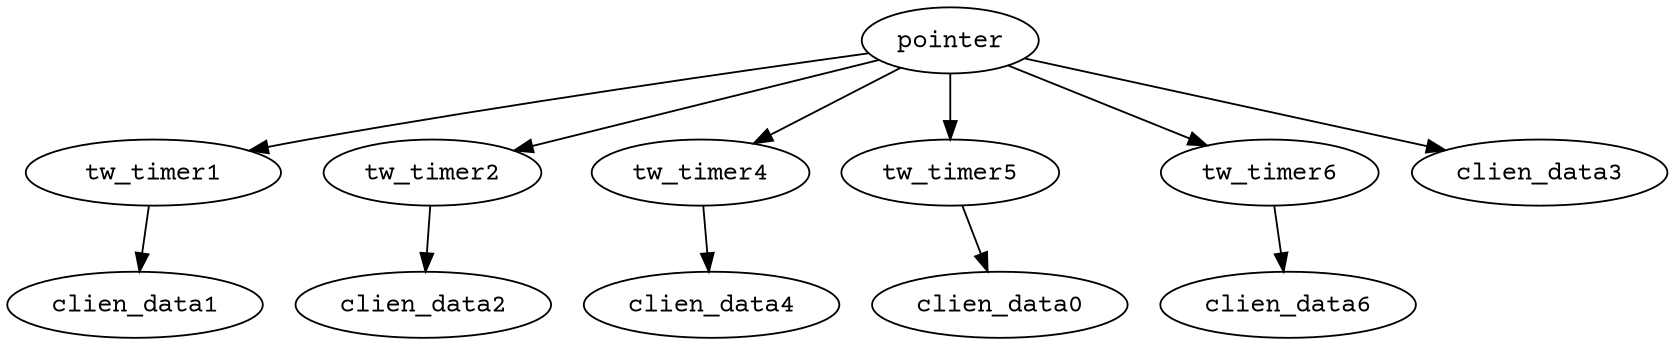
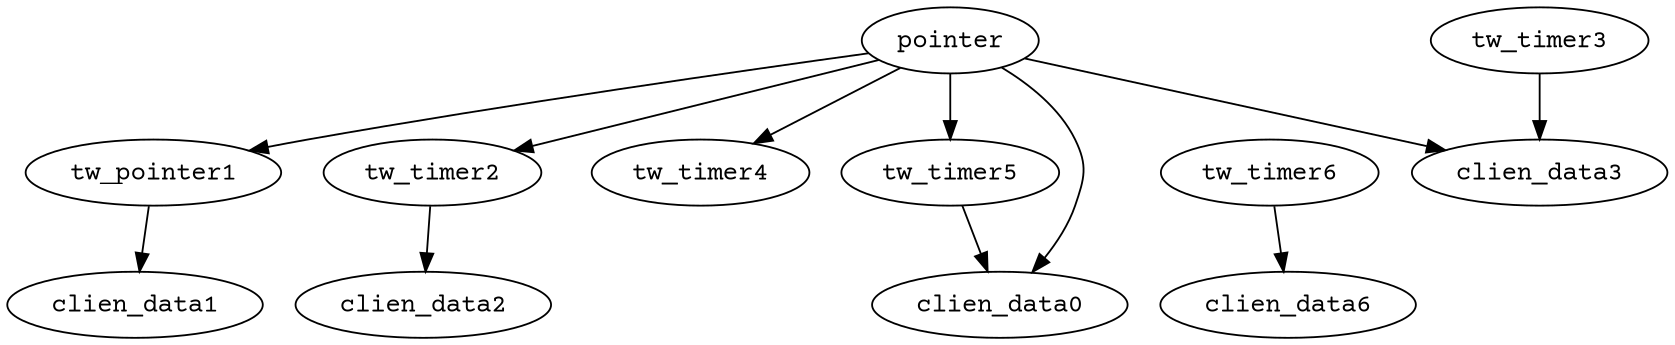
none -> (1540, 40)
(1099, 102) -> (1080, 151)
(153, 173) -> (153, 173)
(712, 305) -> none
